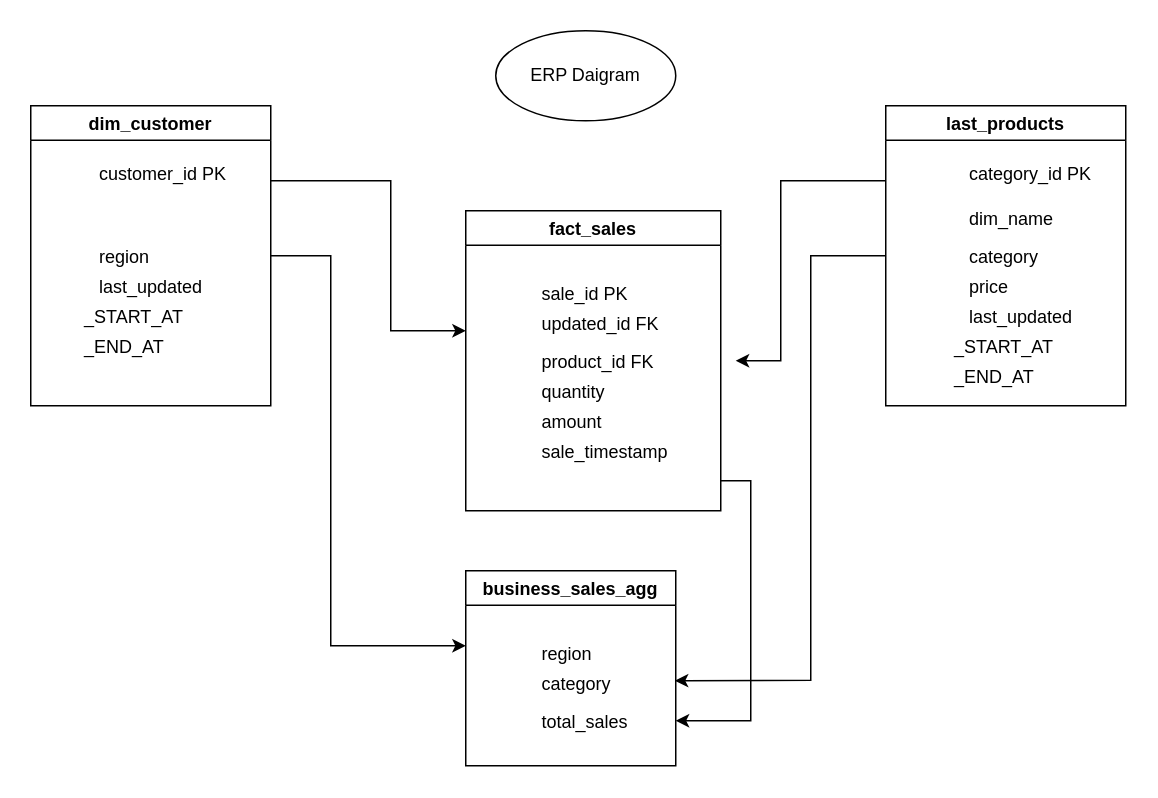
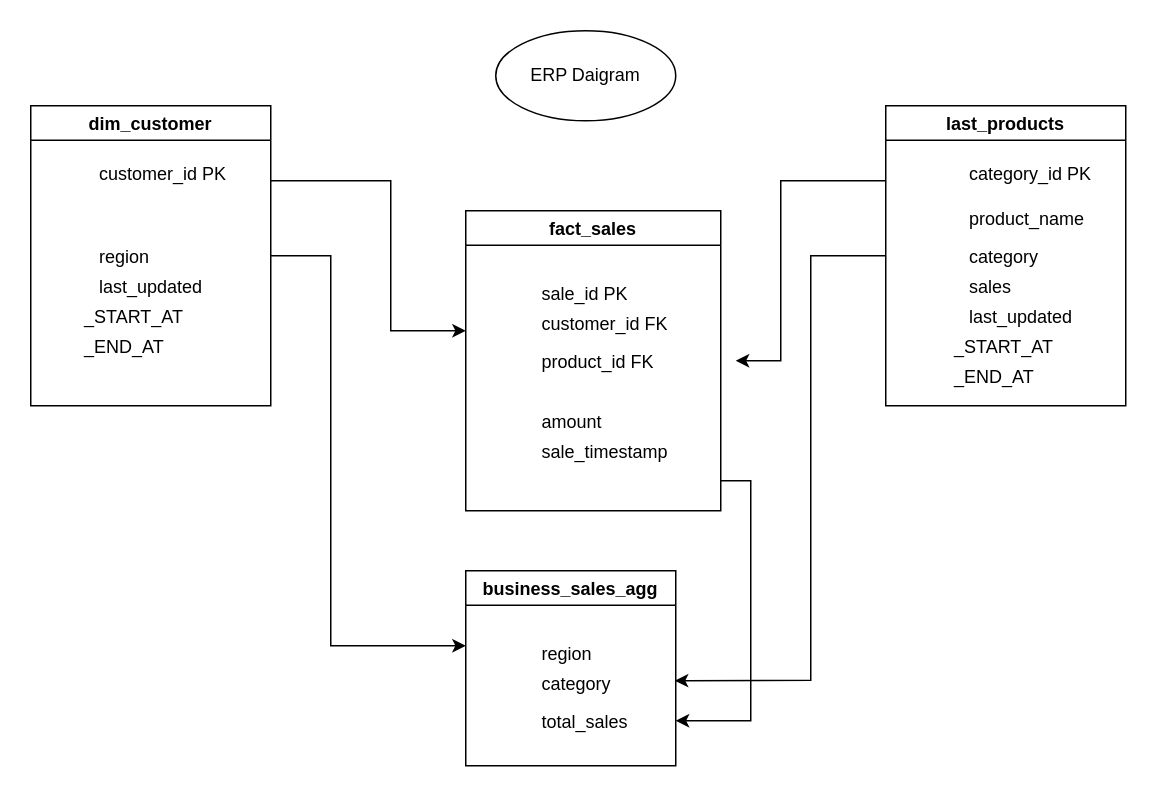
(1007, 219) -> (1029, 219)
(992, 287) -> (992, 287)
(602, 324) -> (607, 324)
(616, 391) -> none
